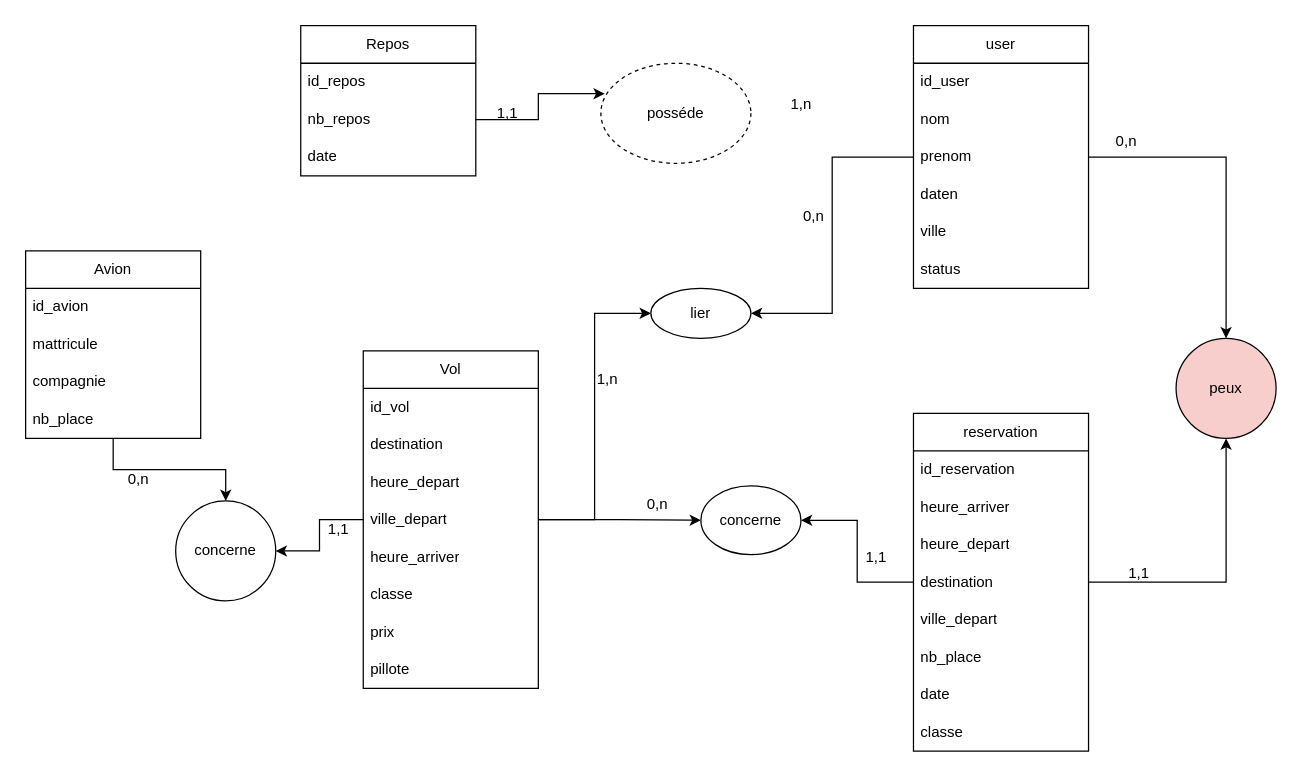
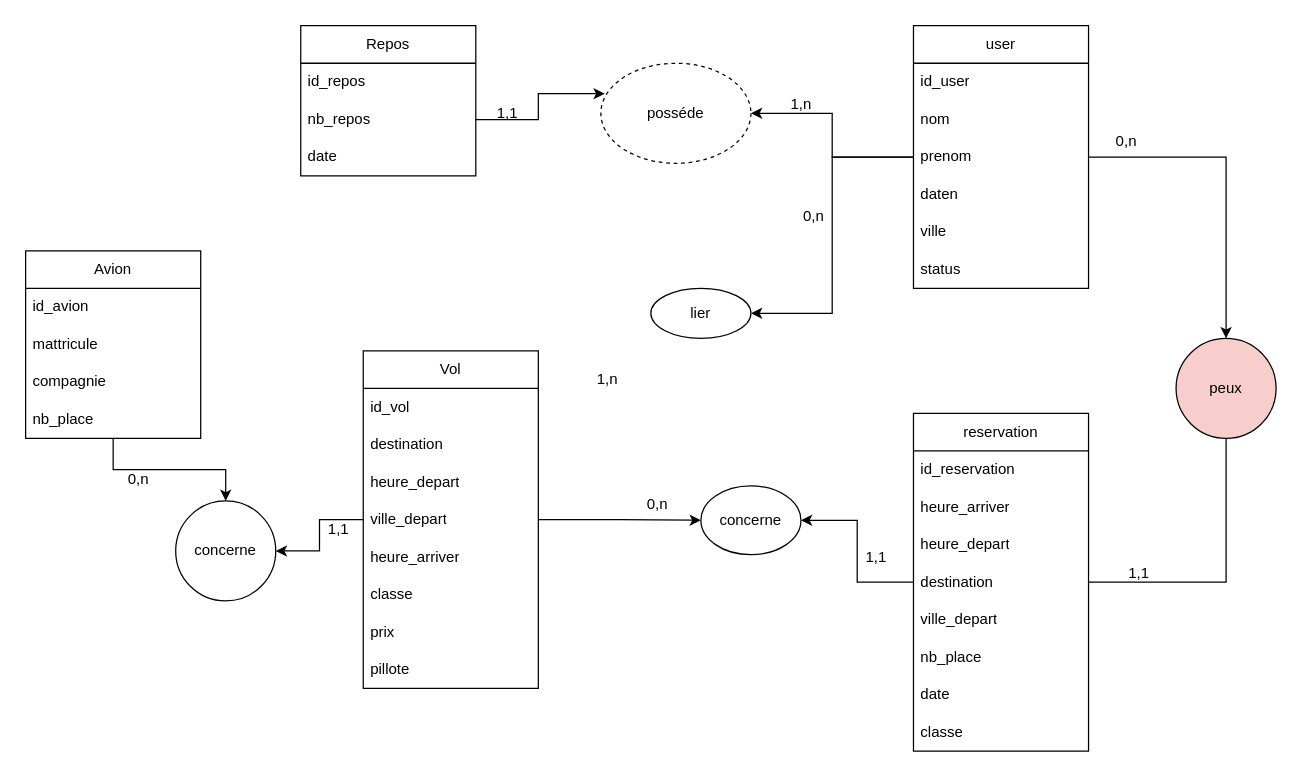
none -> (815, 113)
(594, 391) -> none
(1226, 448) -> (1226, 444)
